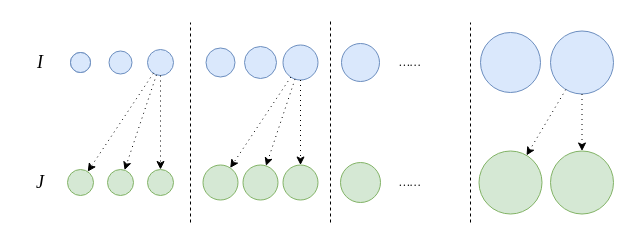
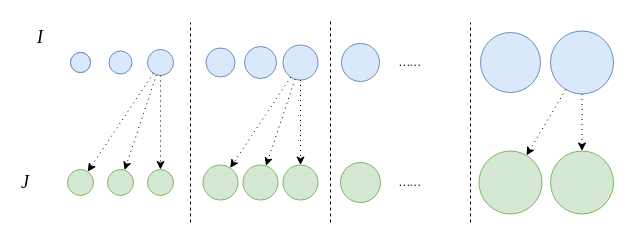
(41, 63) -> (41, 38)
(41, 183) -> (26, 183)
